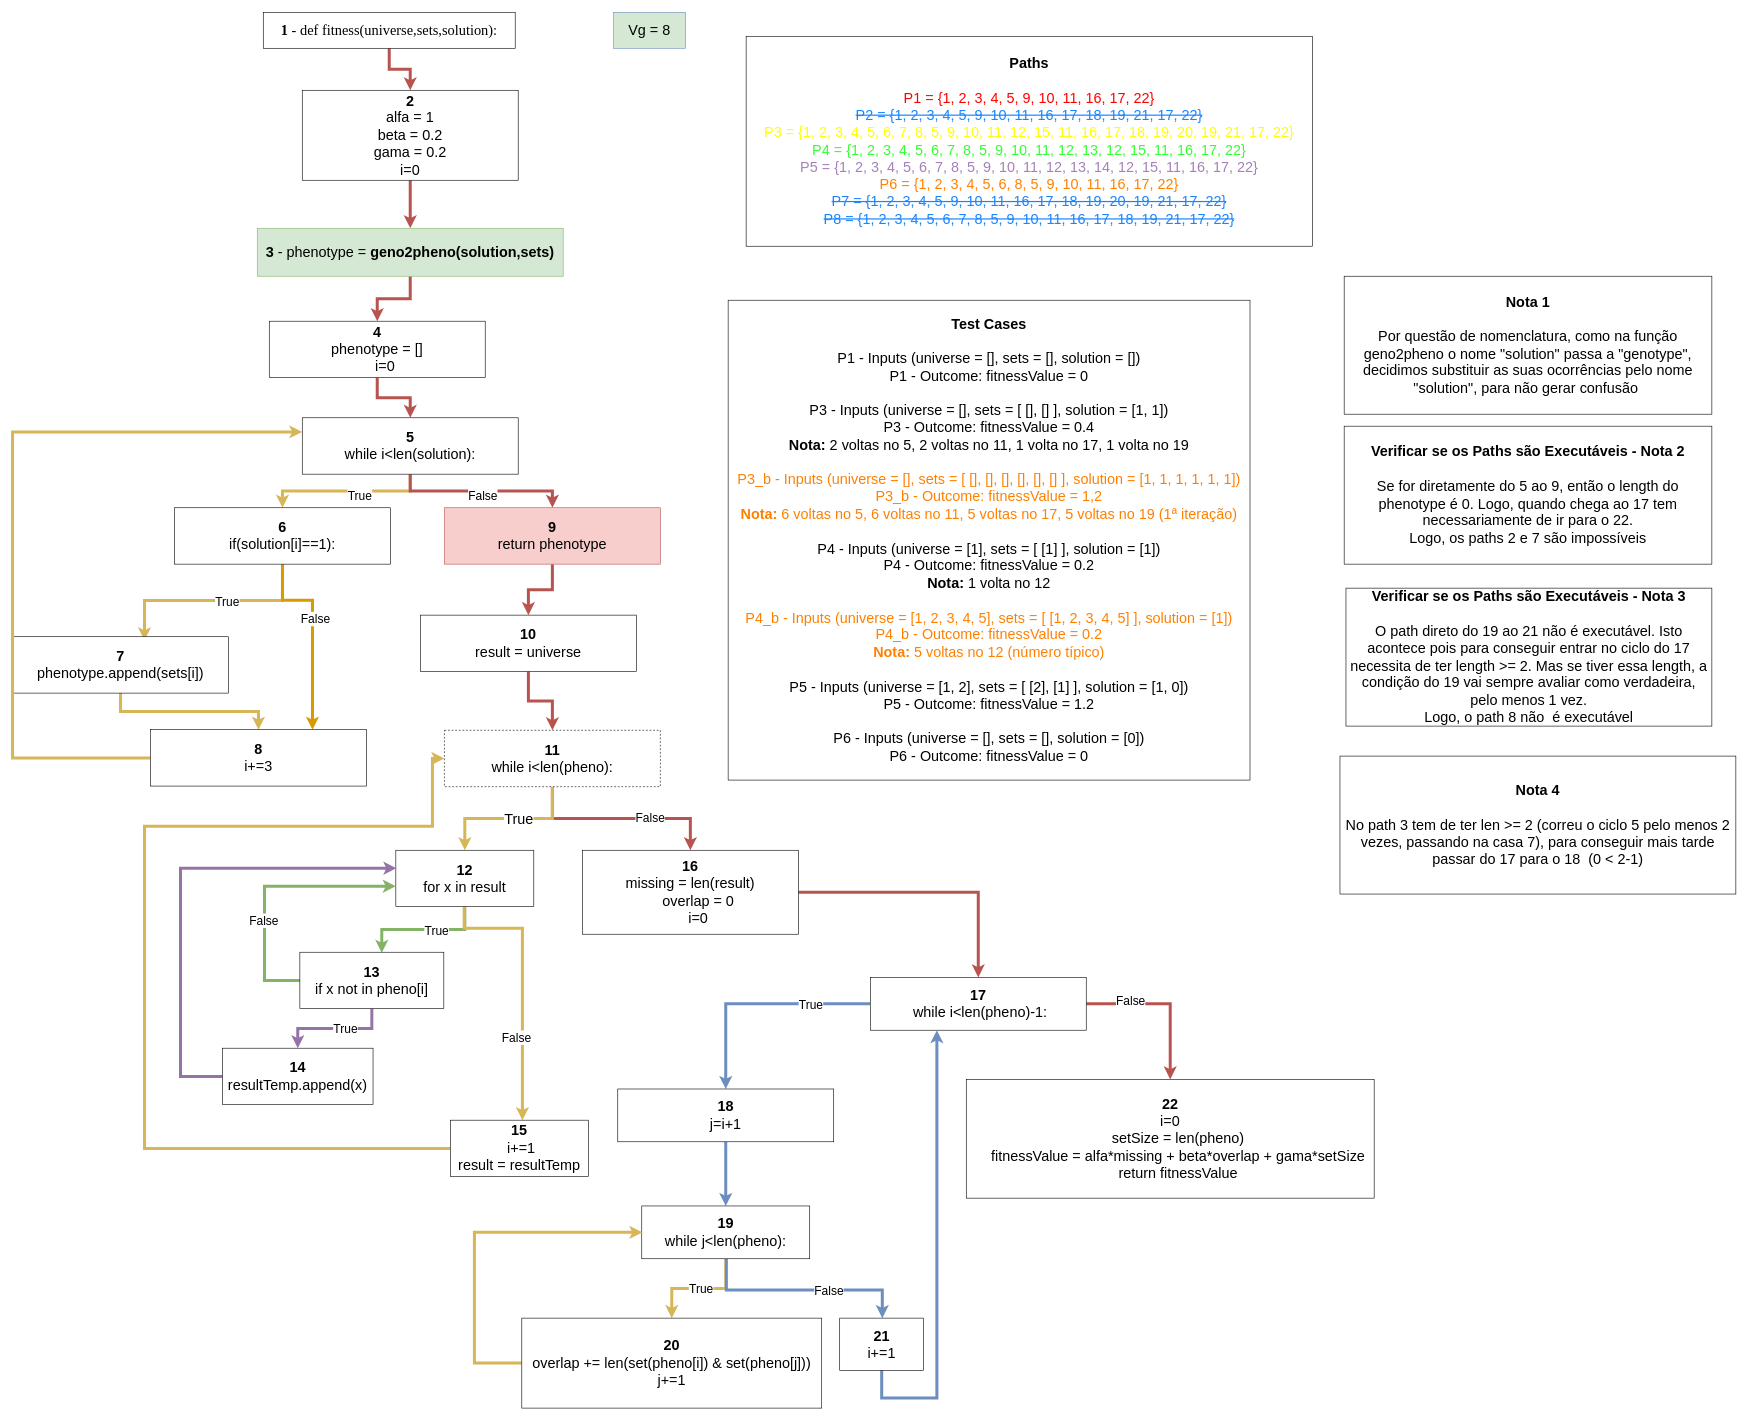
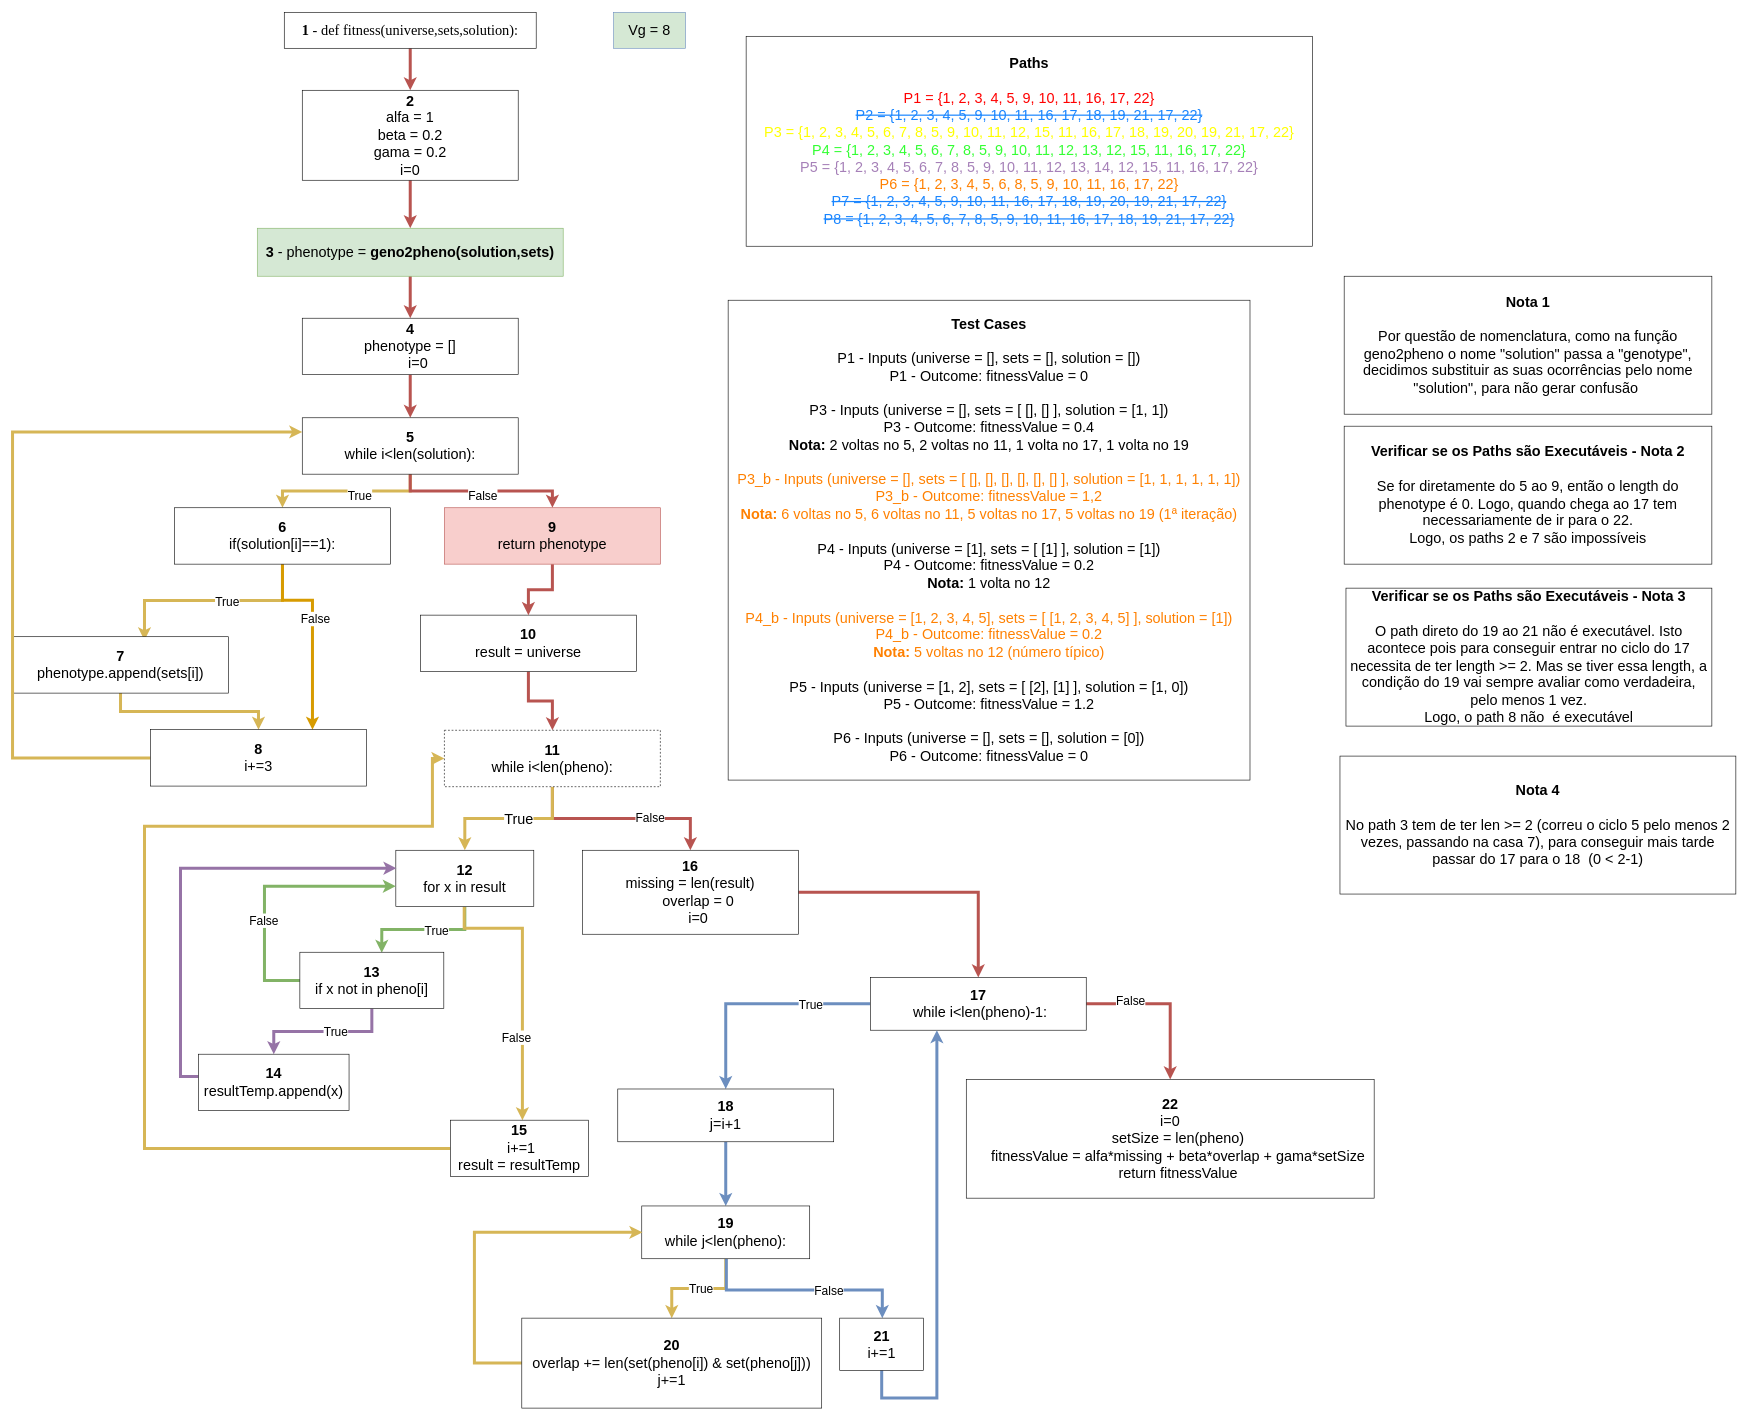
(389, 30) -> (410, 30)
(377, 350) -> (410, 347)
(298, 1077) -> (274, 1083)
